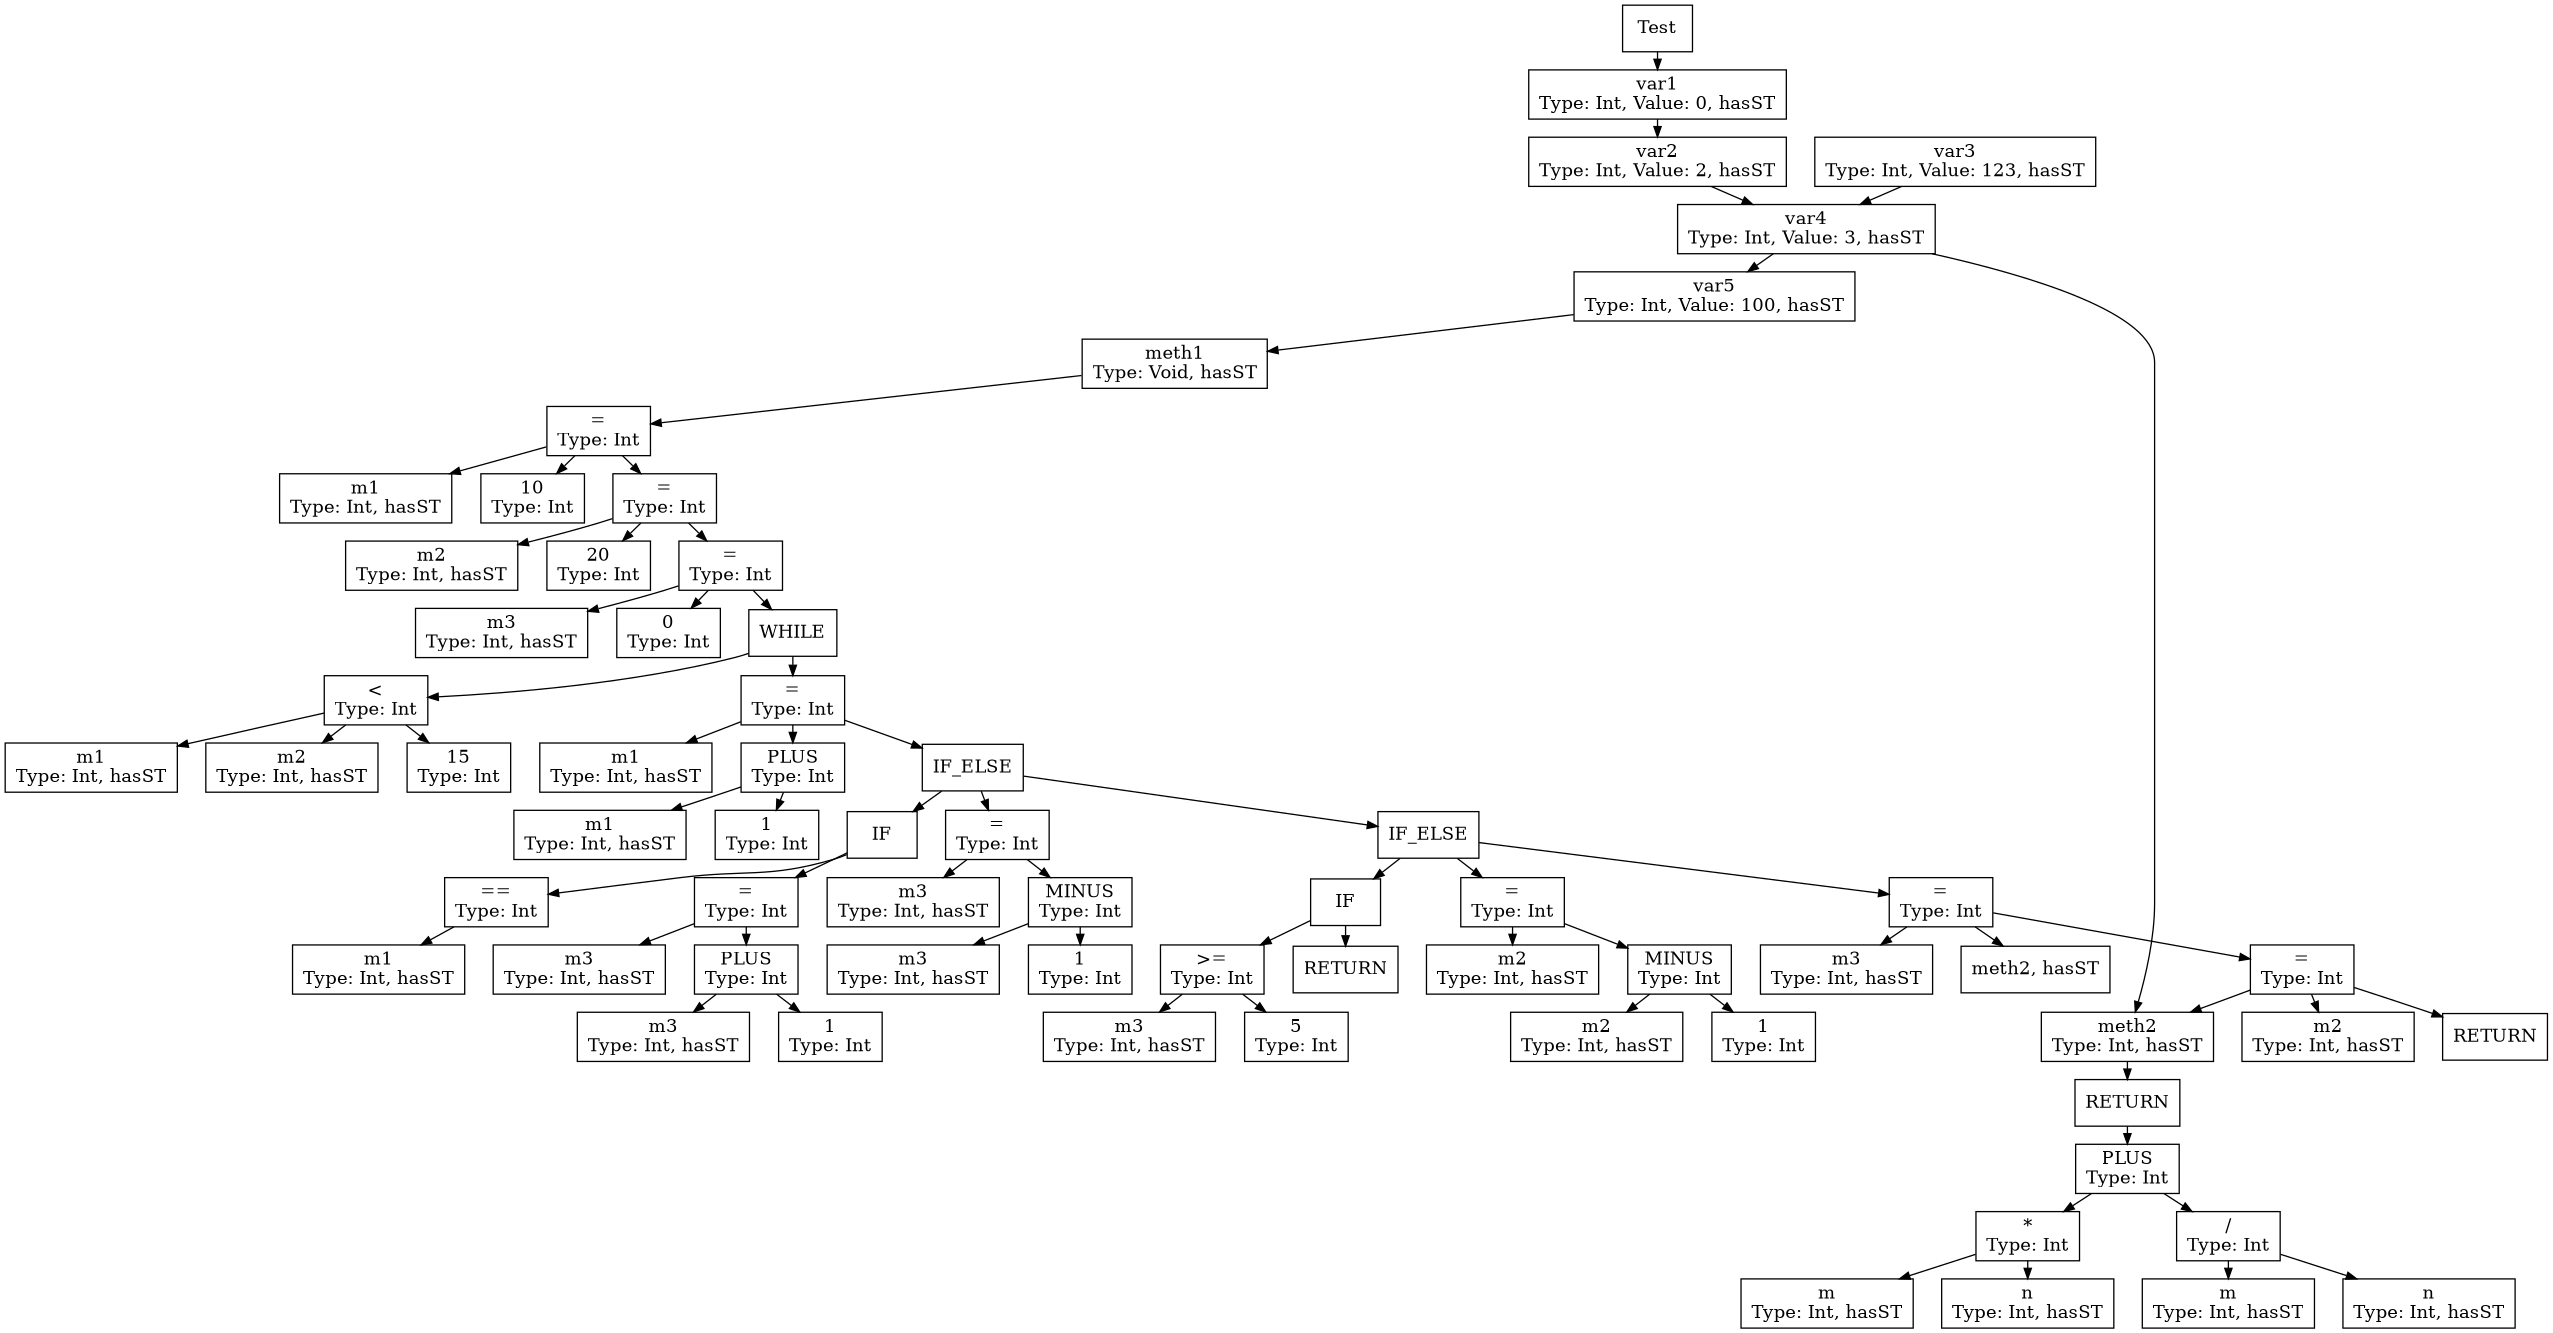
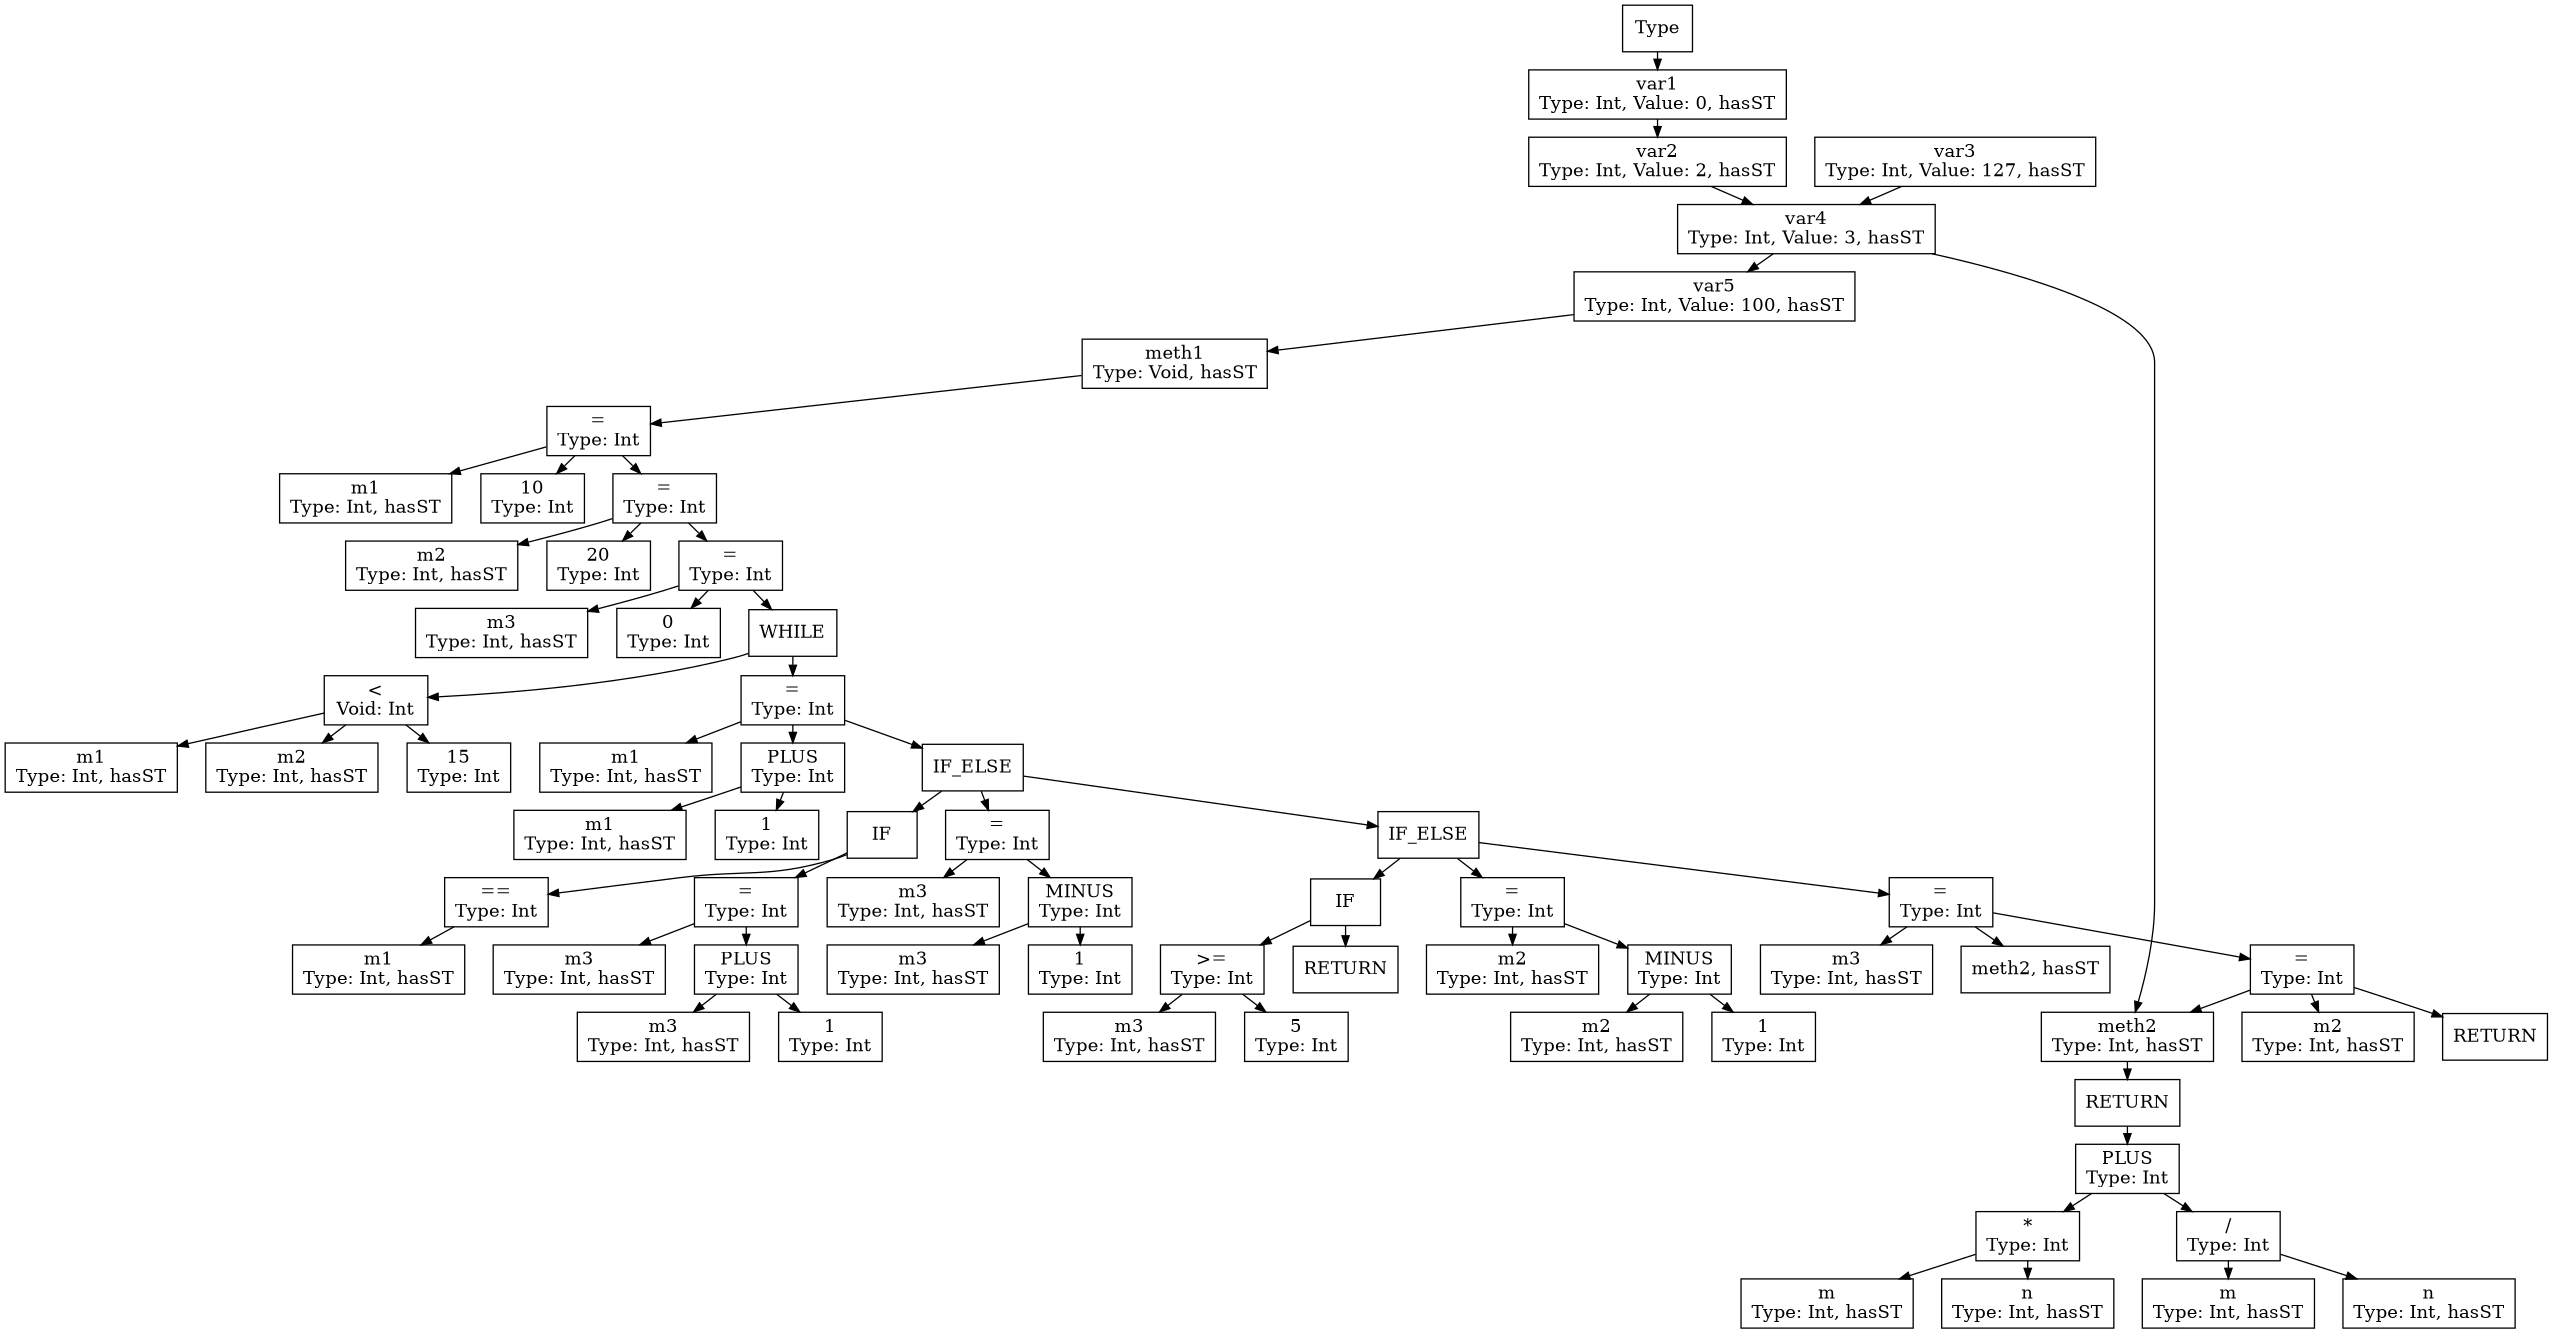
(1658, 28) -> (1658, 28)
(1955, 162) -> (1955, 162)
(376, 700) -> (376, 700)
